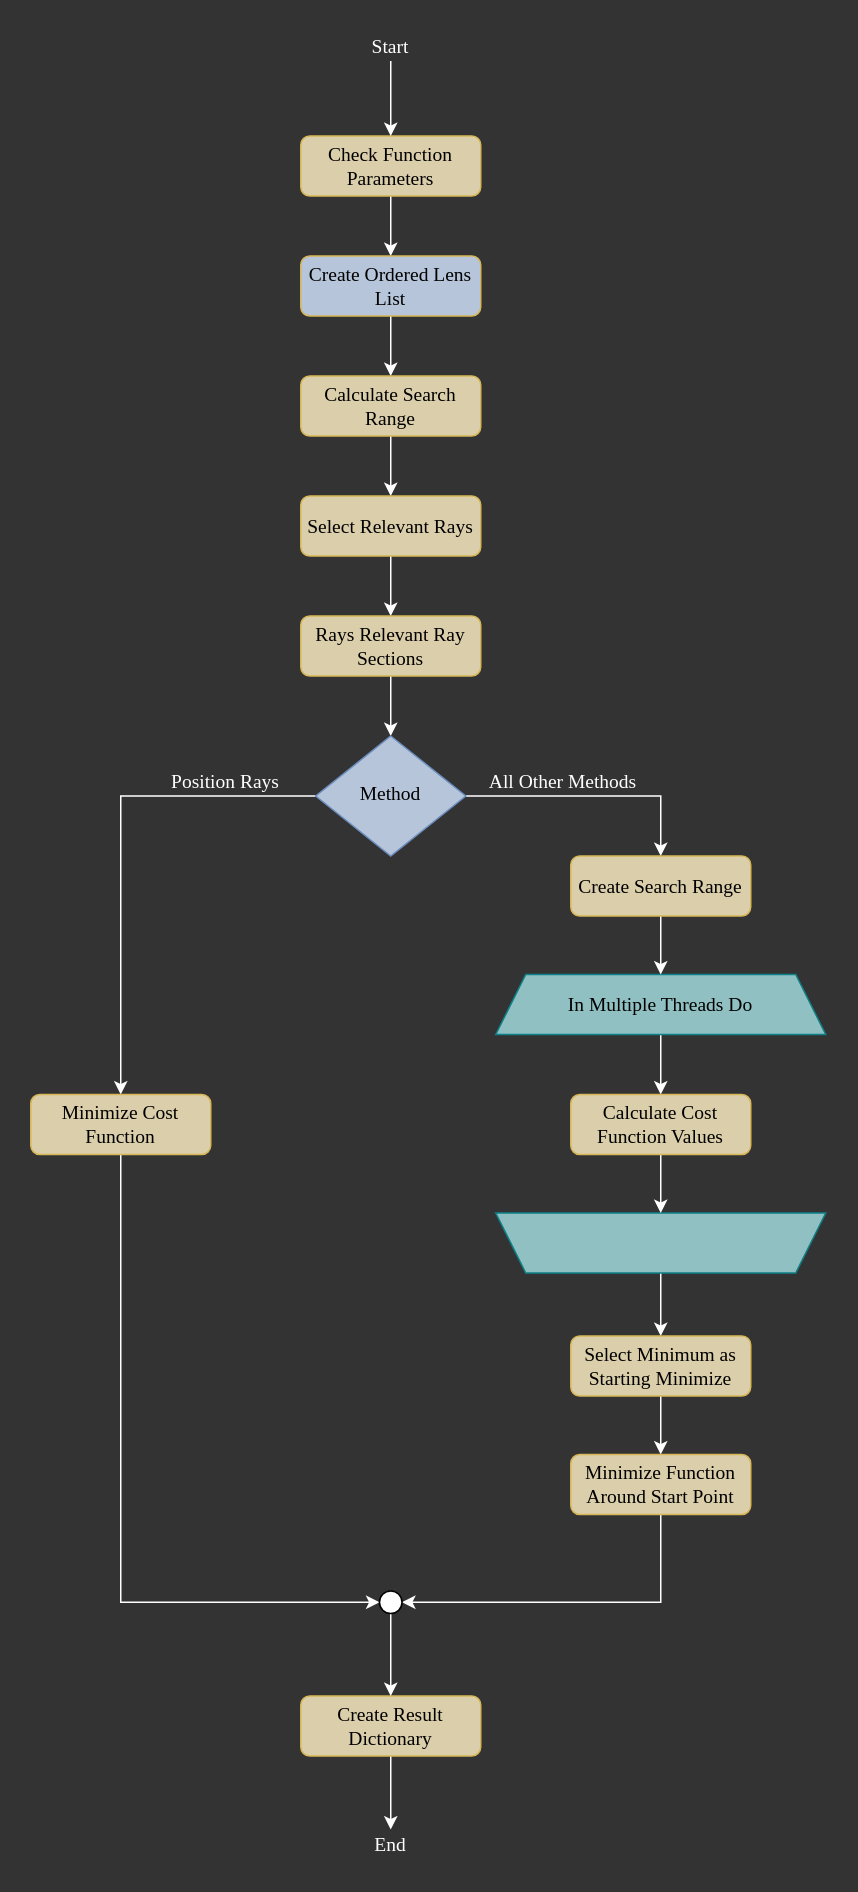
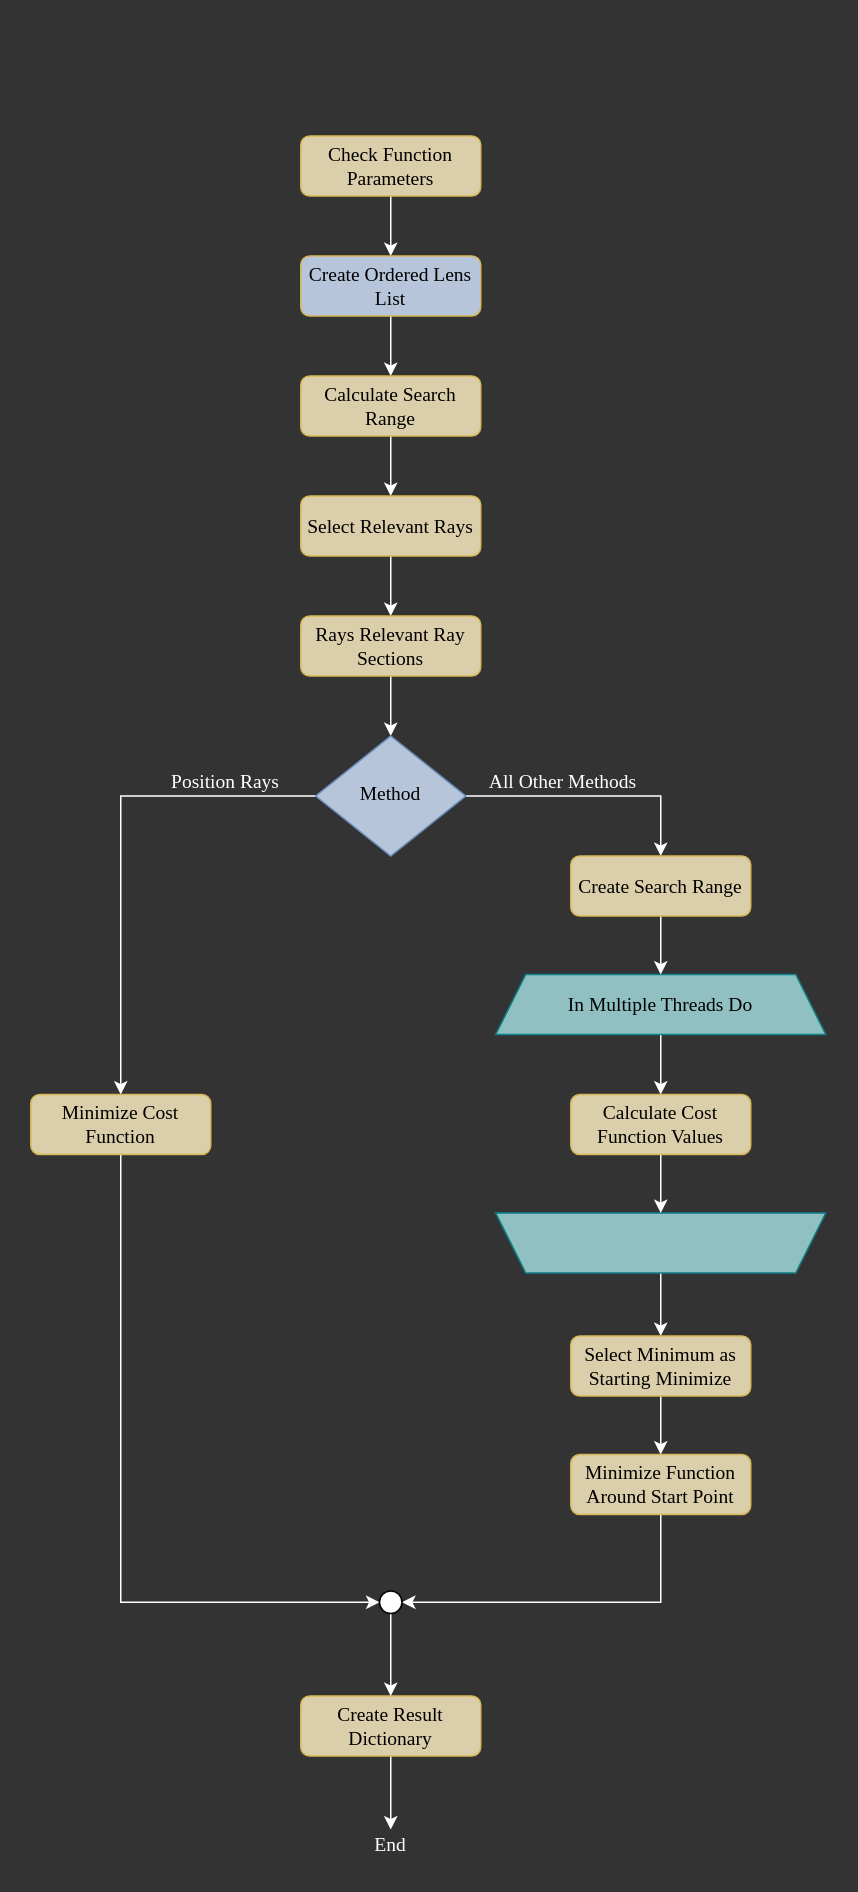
(391, 46) -> none
(391, 93) -> none
